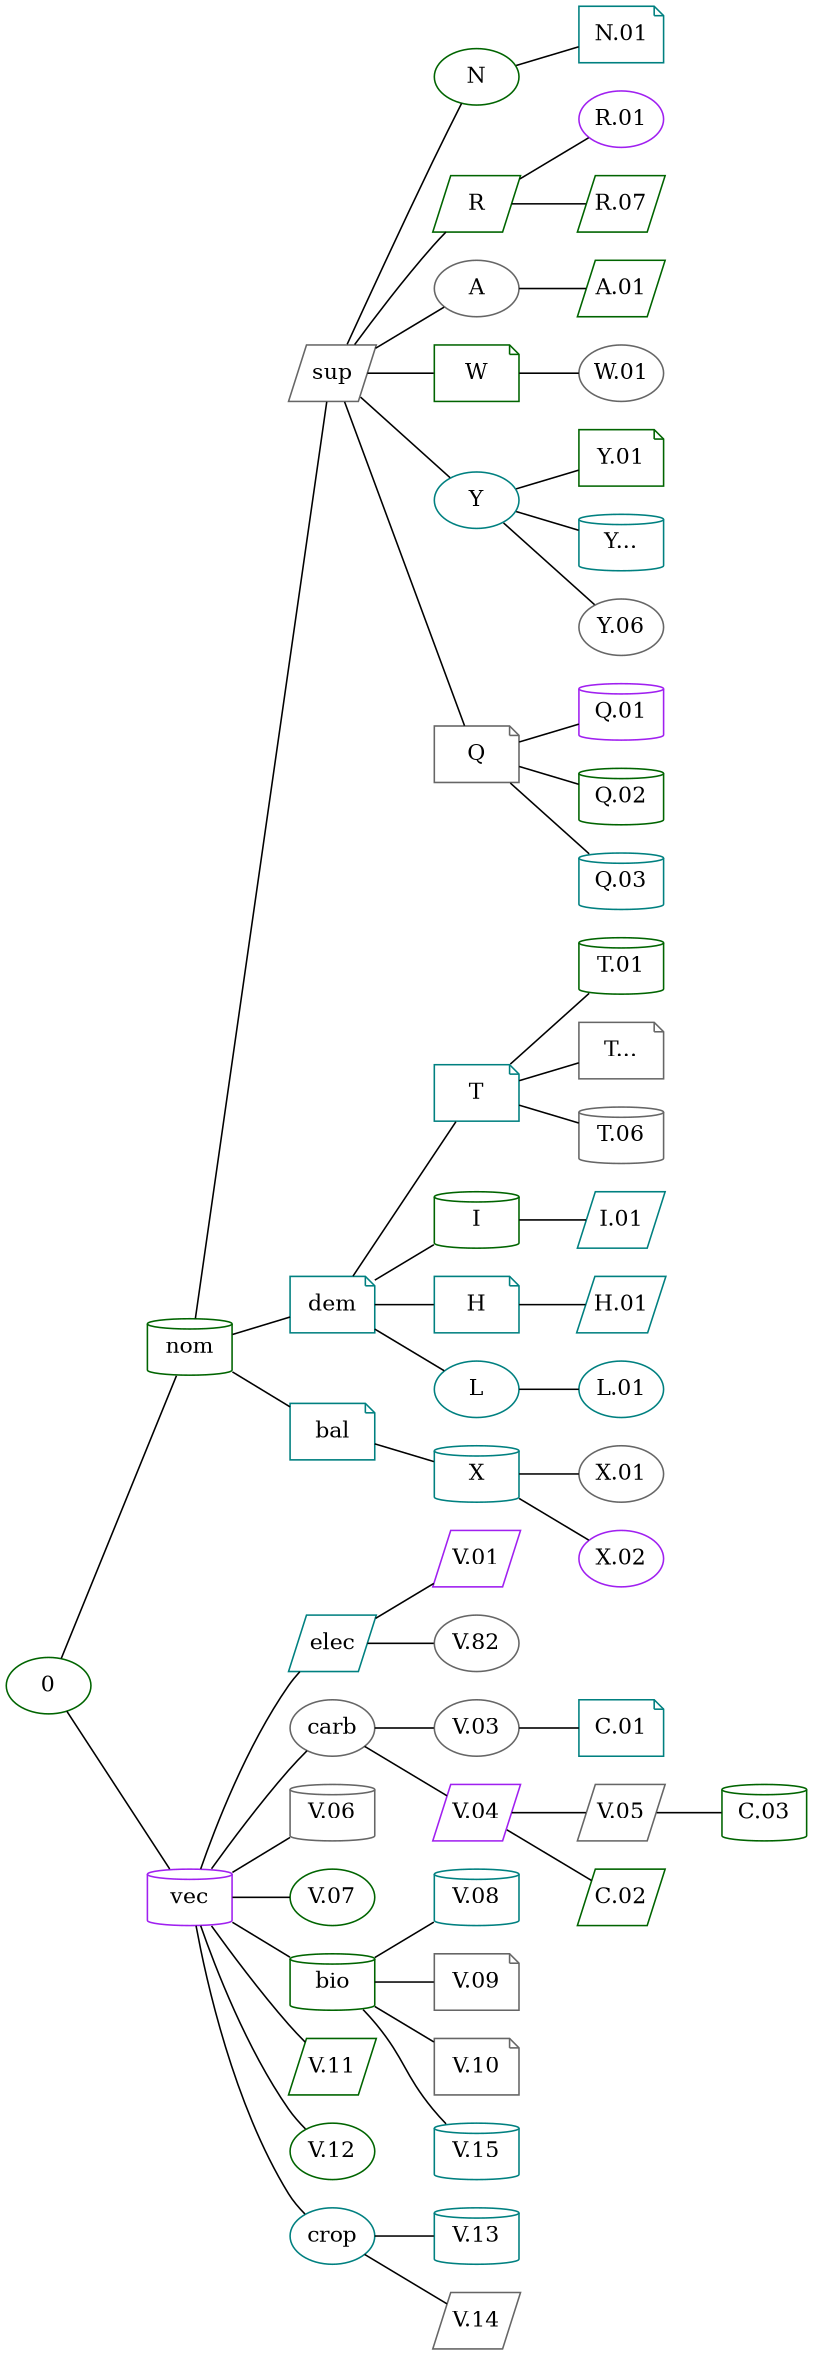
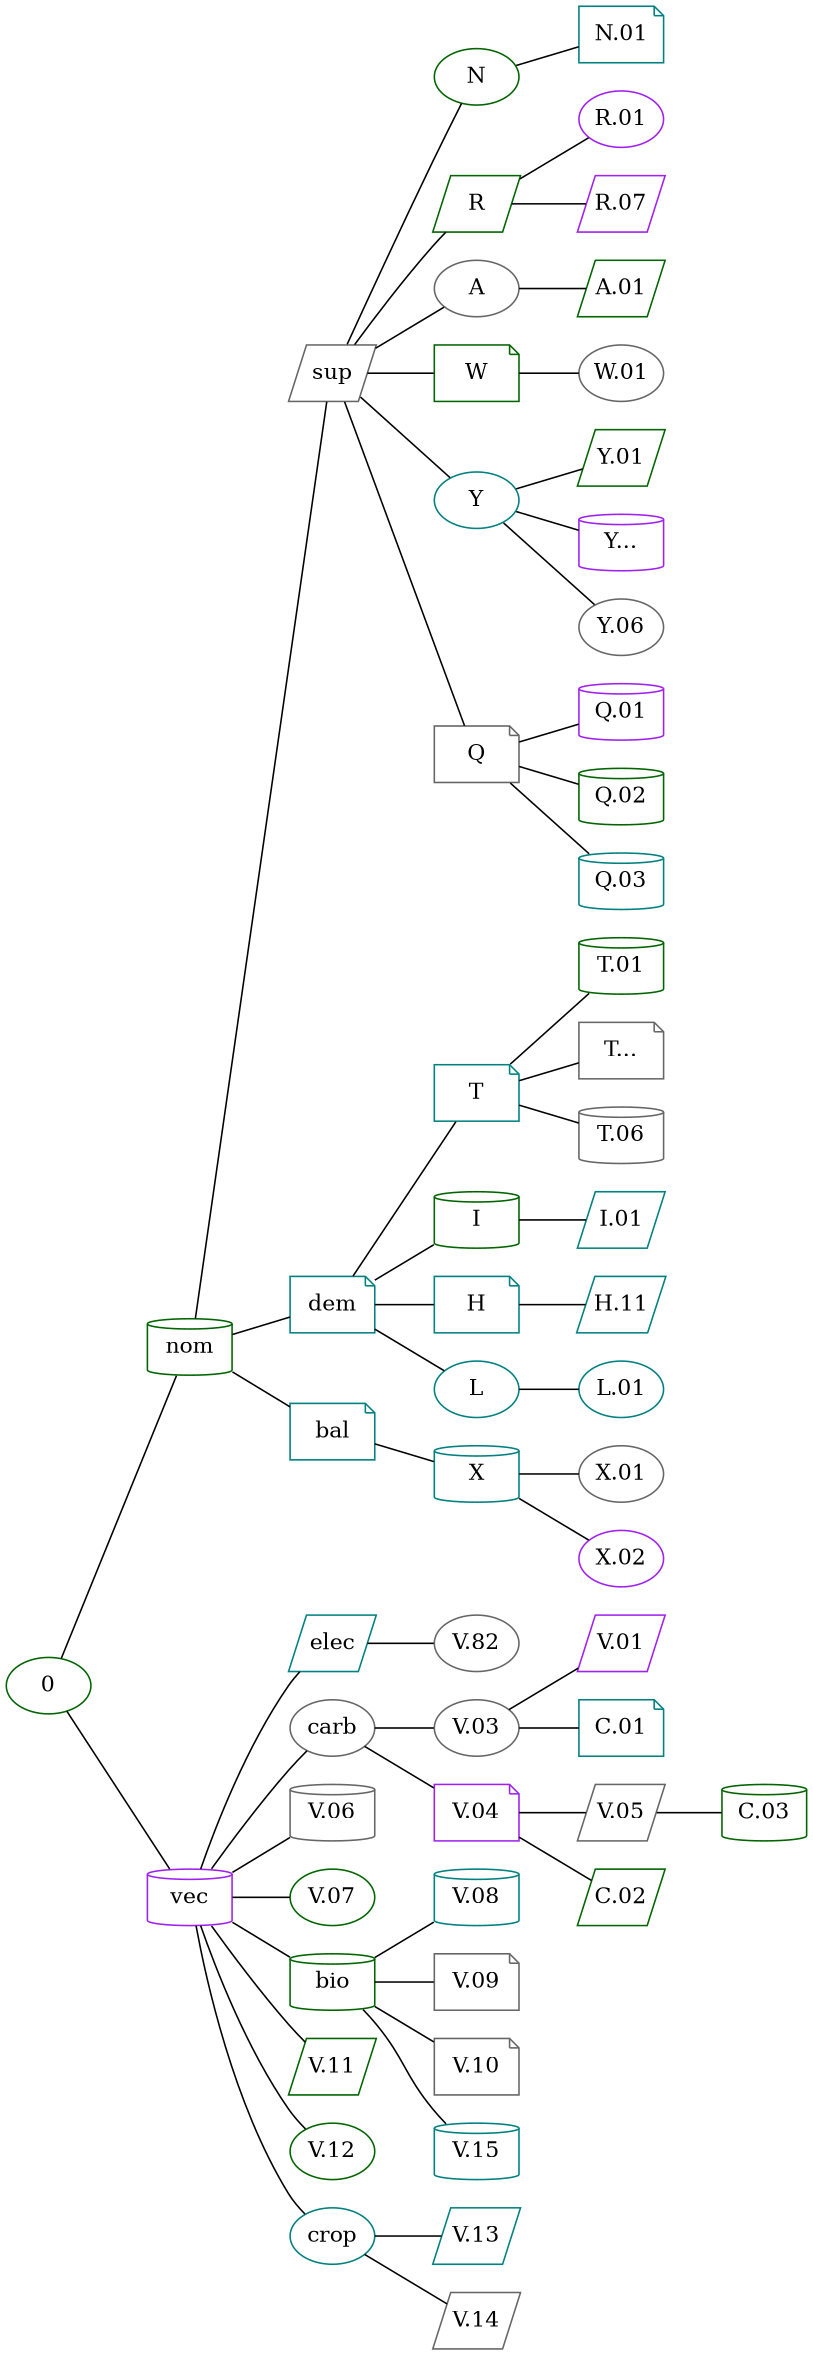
(621, 204) -> (621, 204)
(621, 458) -> (621, 458)
(621, 543) -> (621, 543)
(621, 1305) -> (621, 1305)
(405, 1601) -> (544, 1689)
(477, 1813) -> (477, 1813)
(477, 2236) -> (477, 2236)
